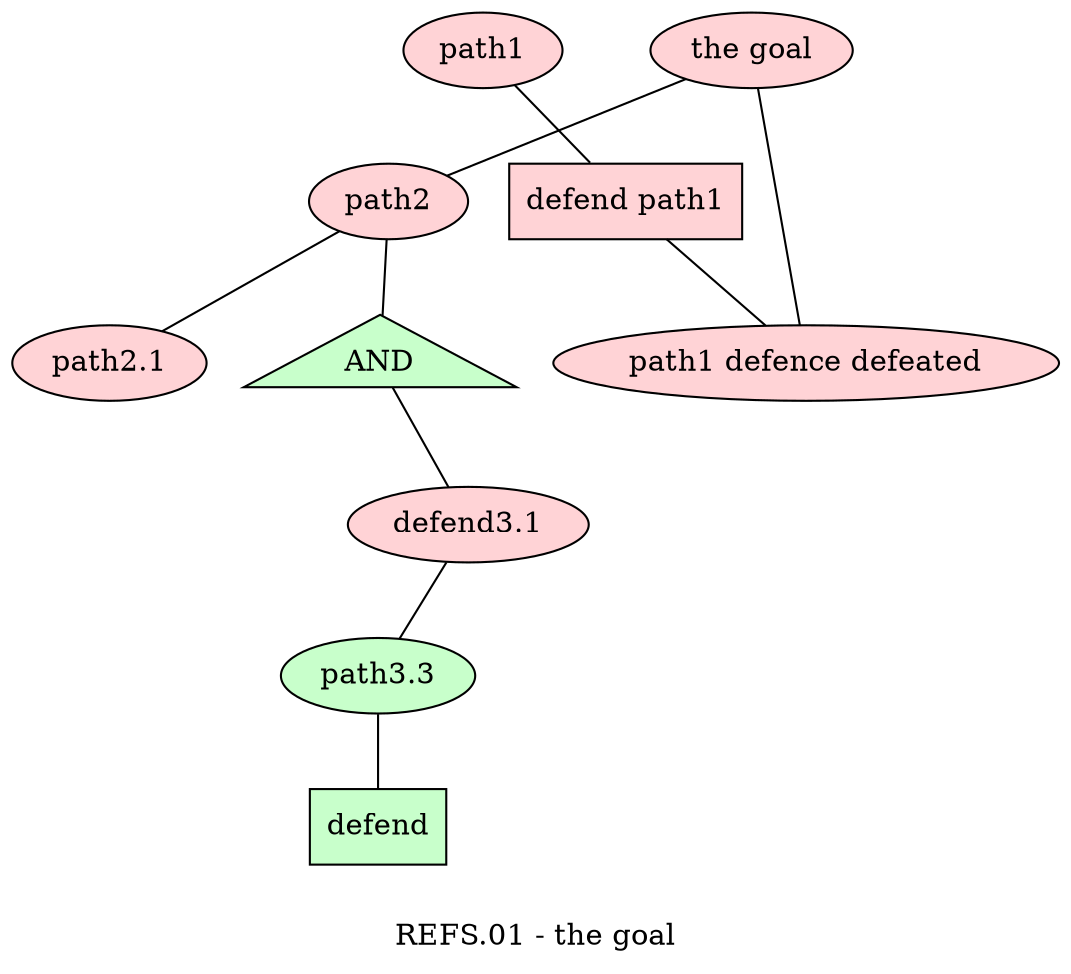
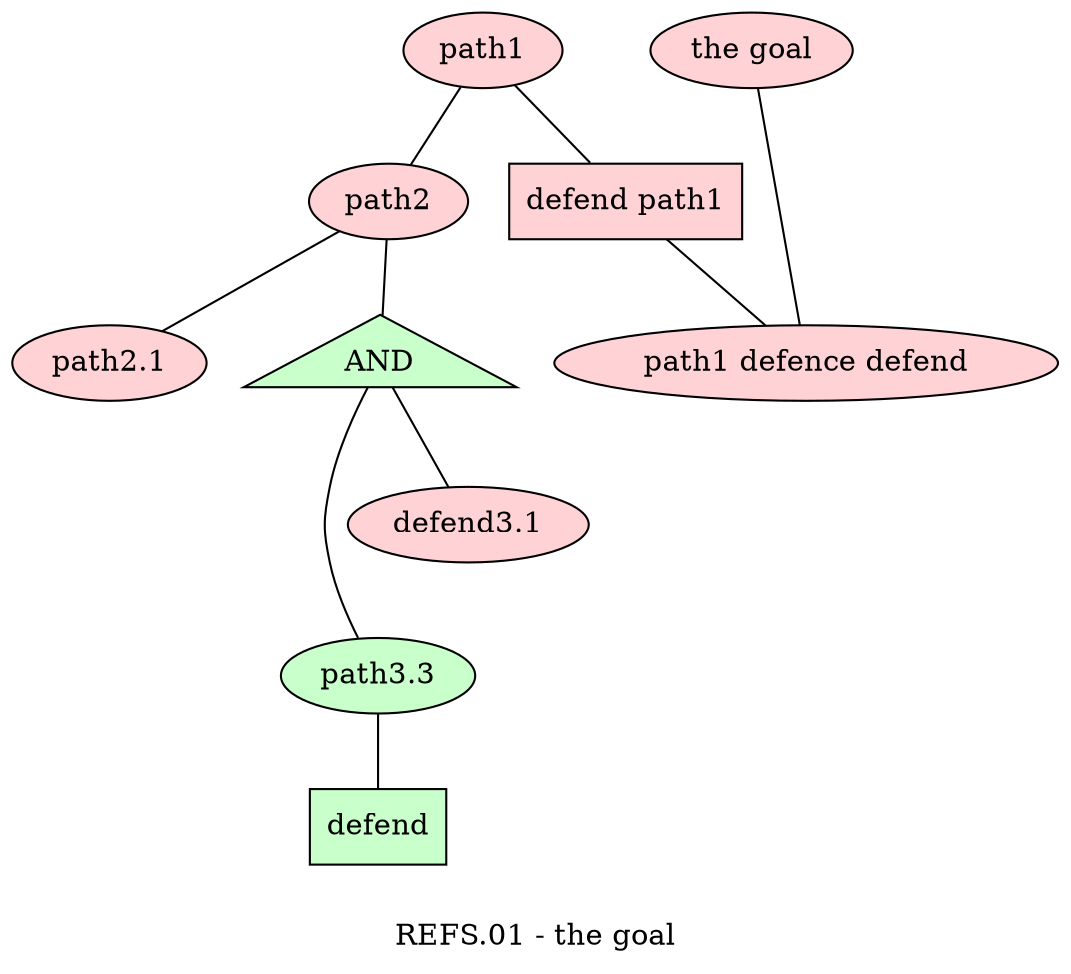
(573, 125) -> (436, 126)
(806, 363) -> (806, 363)
(423, 600) -> (326, 512)
